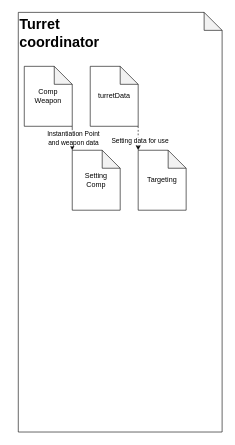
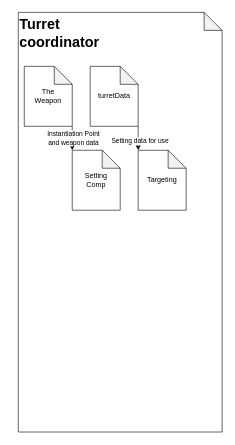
(48, 96) -> (48, 96)
(138, 132) -> (138, 132)
